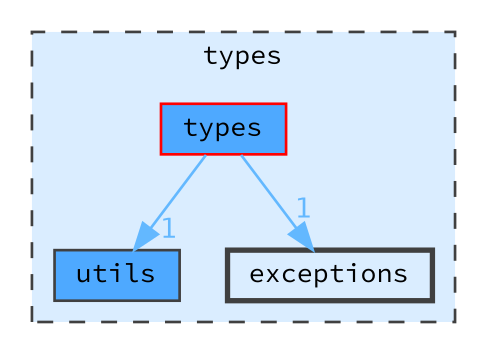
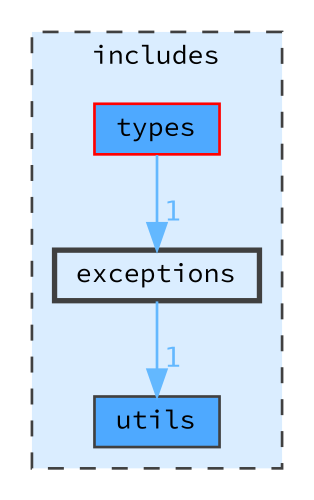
(243, 57) -> (157, 57)
(178, 192) -> (157, 335)
